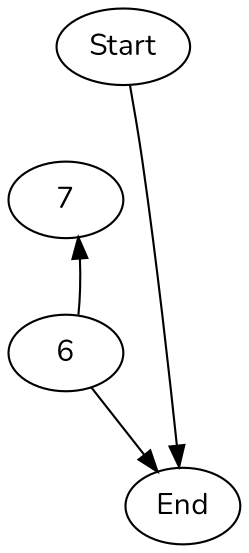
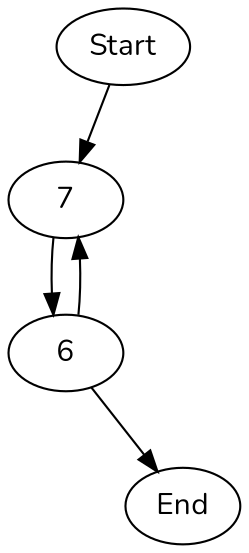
none -> (52, 265)
(156, 265) -> (99, 113)
